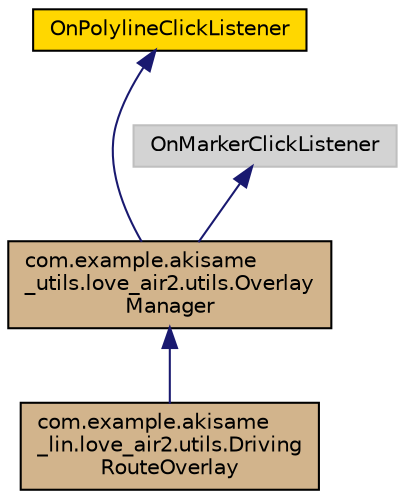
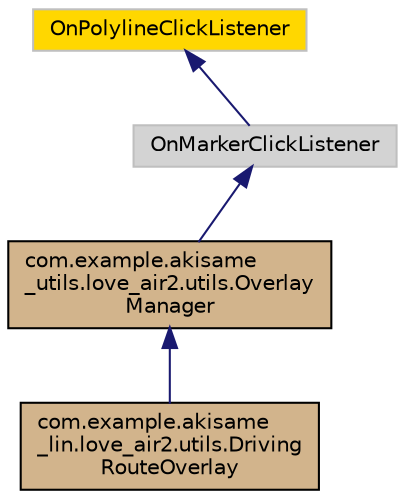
(170, 30) -> (170, 30)
(113, 154) -> (224, 96)
